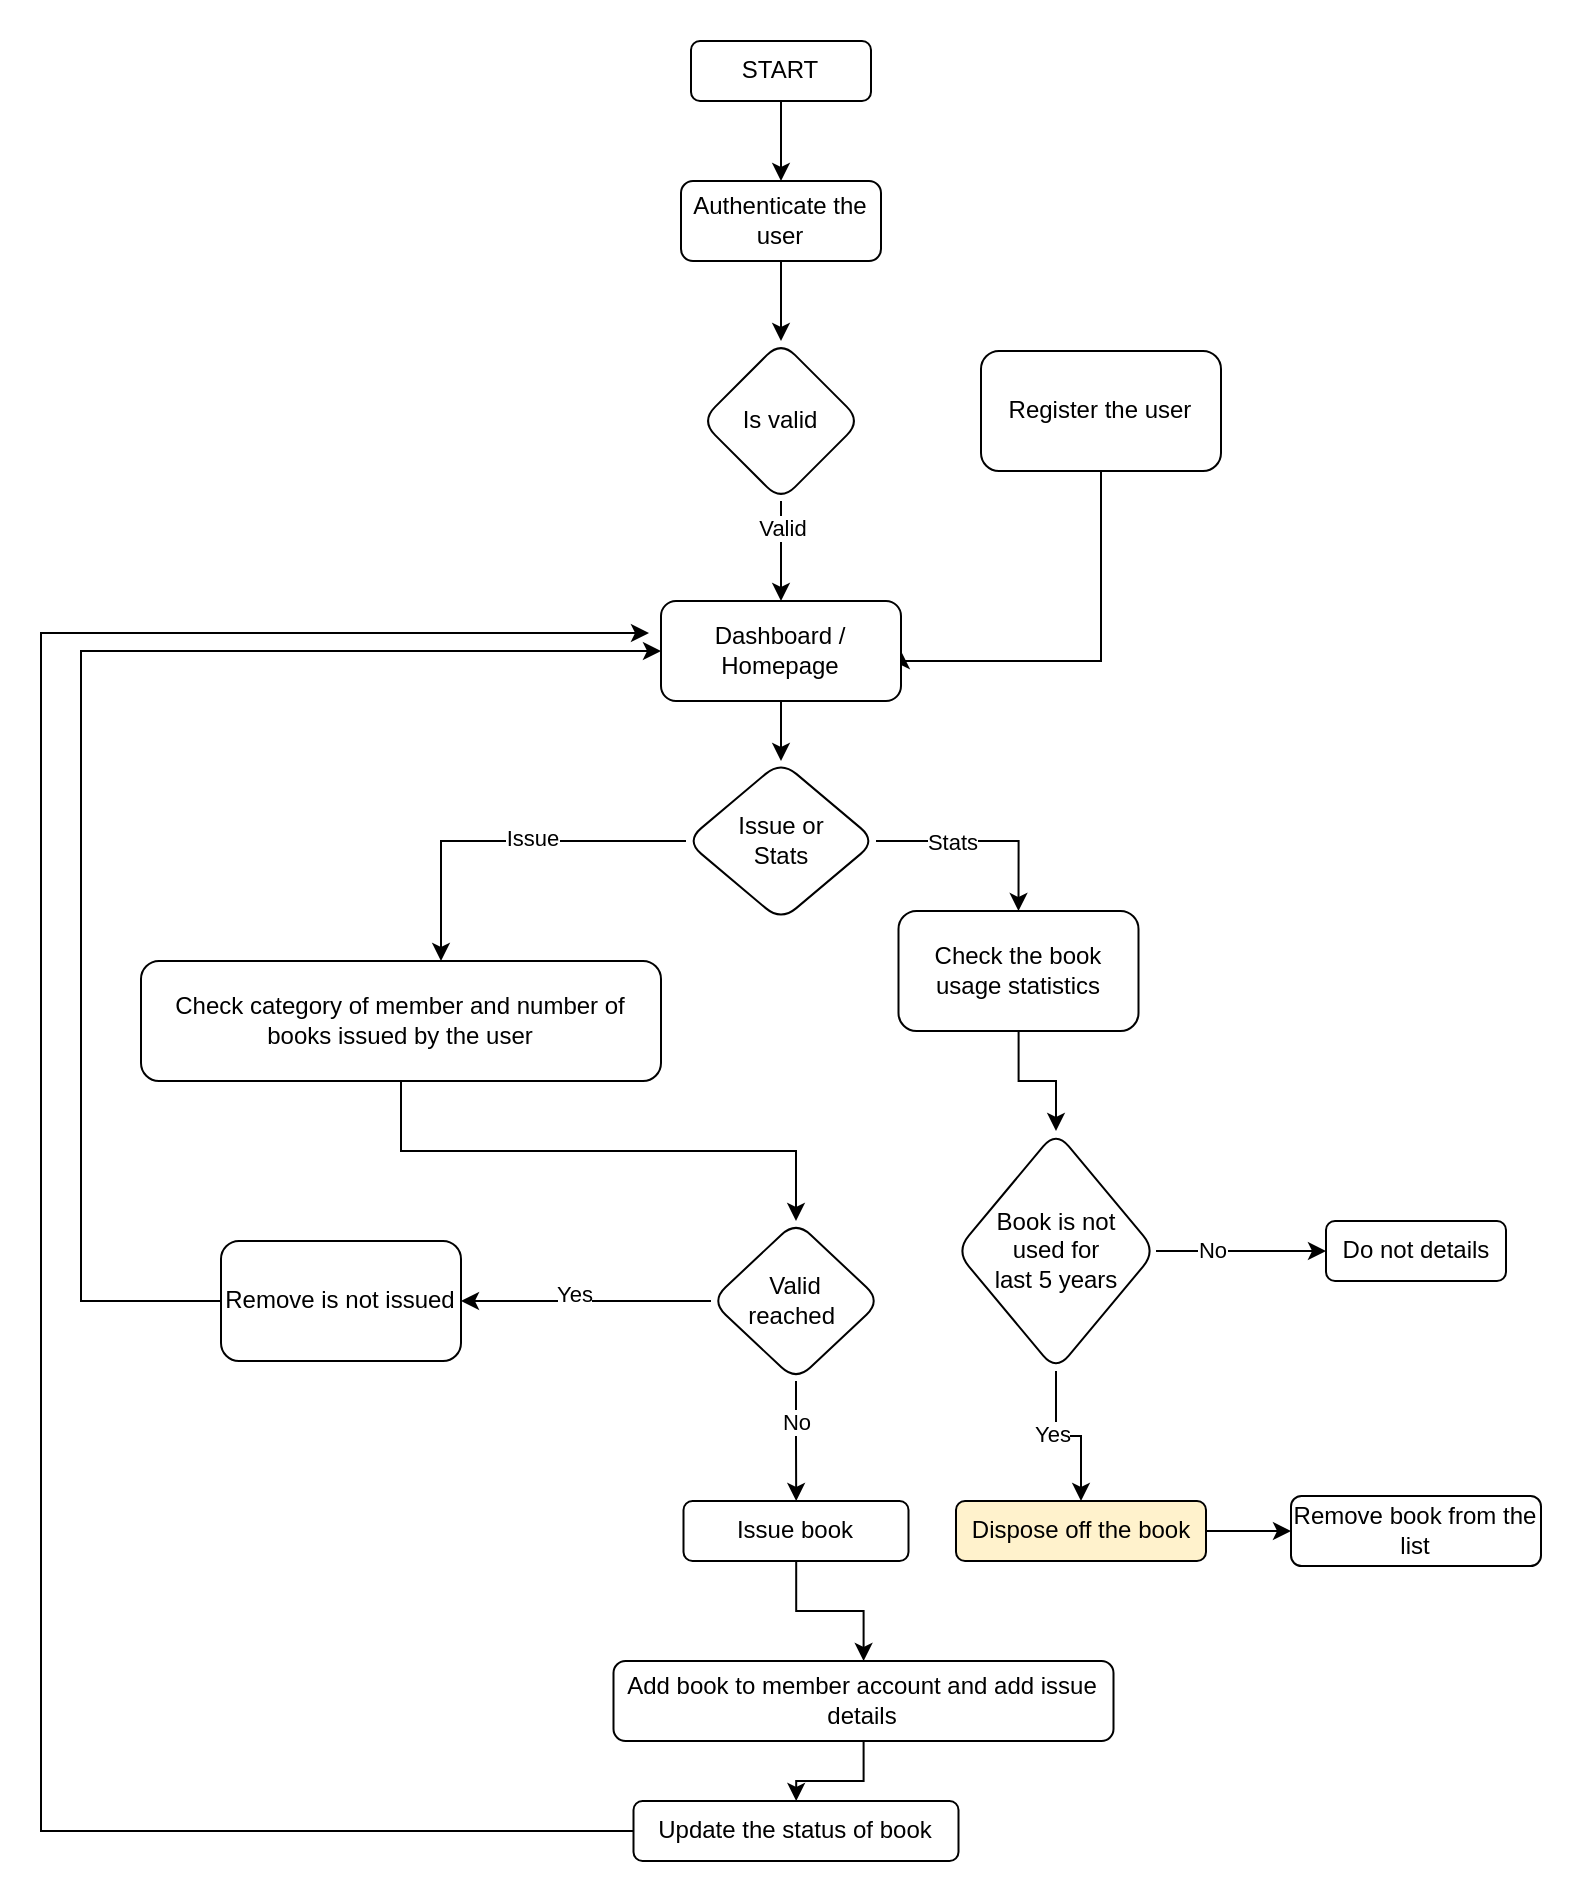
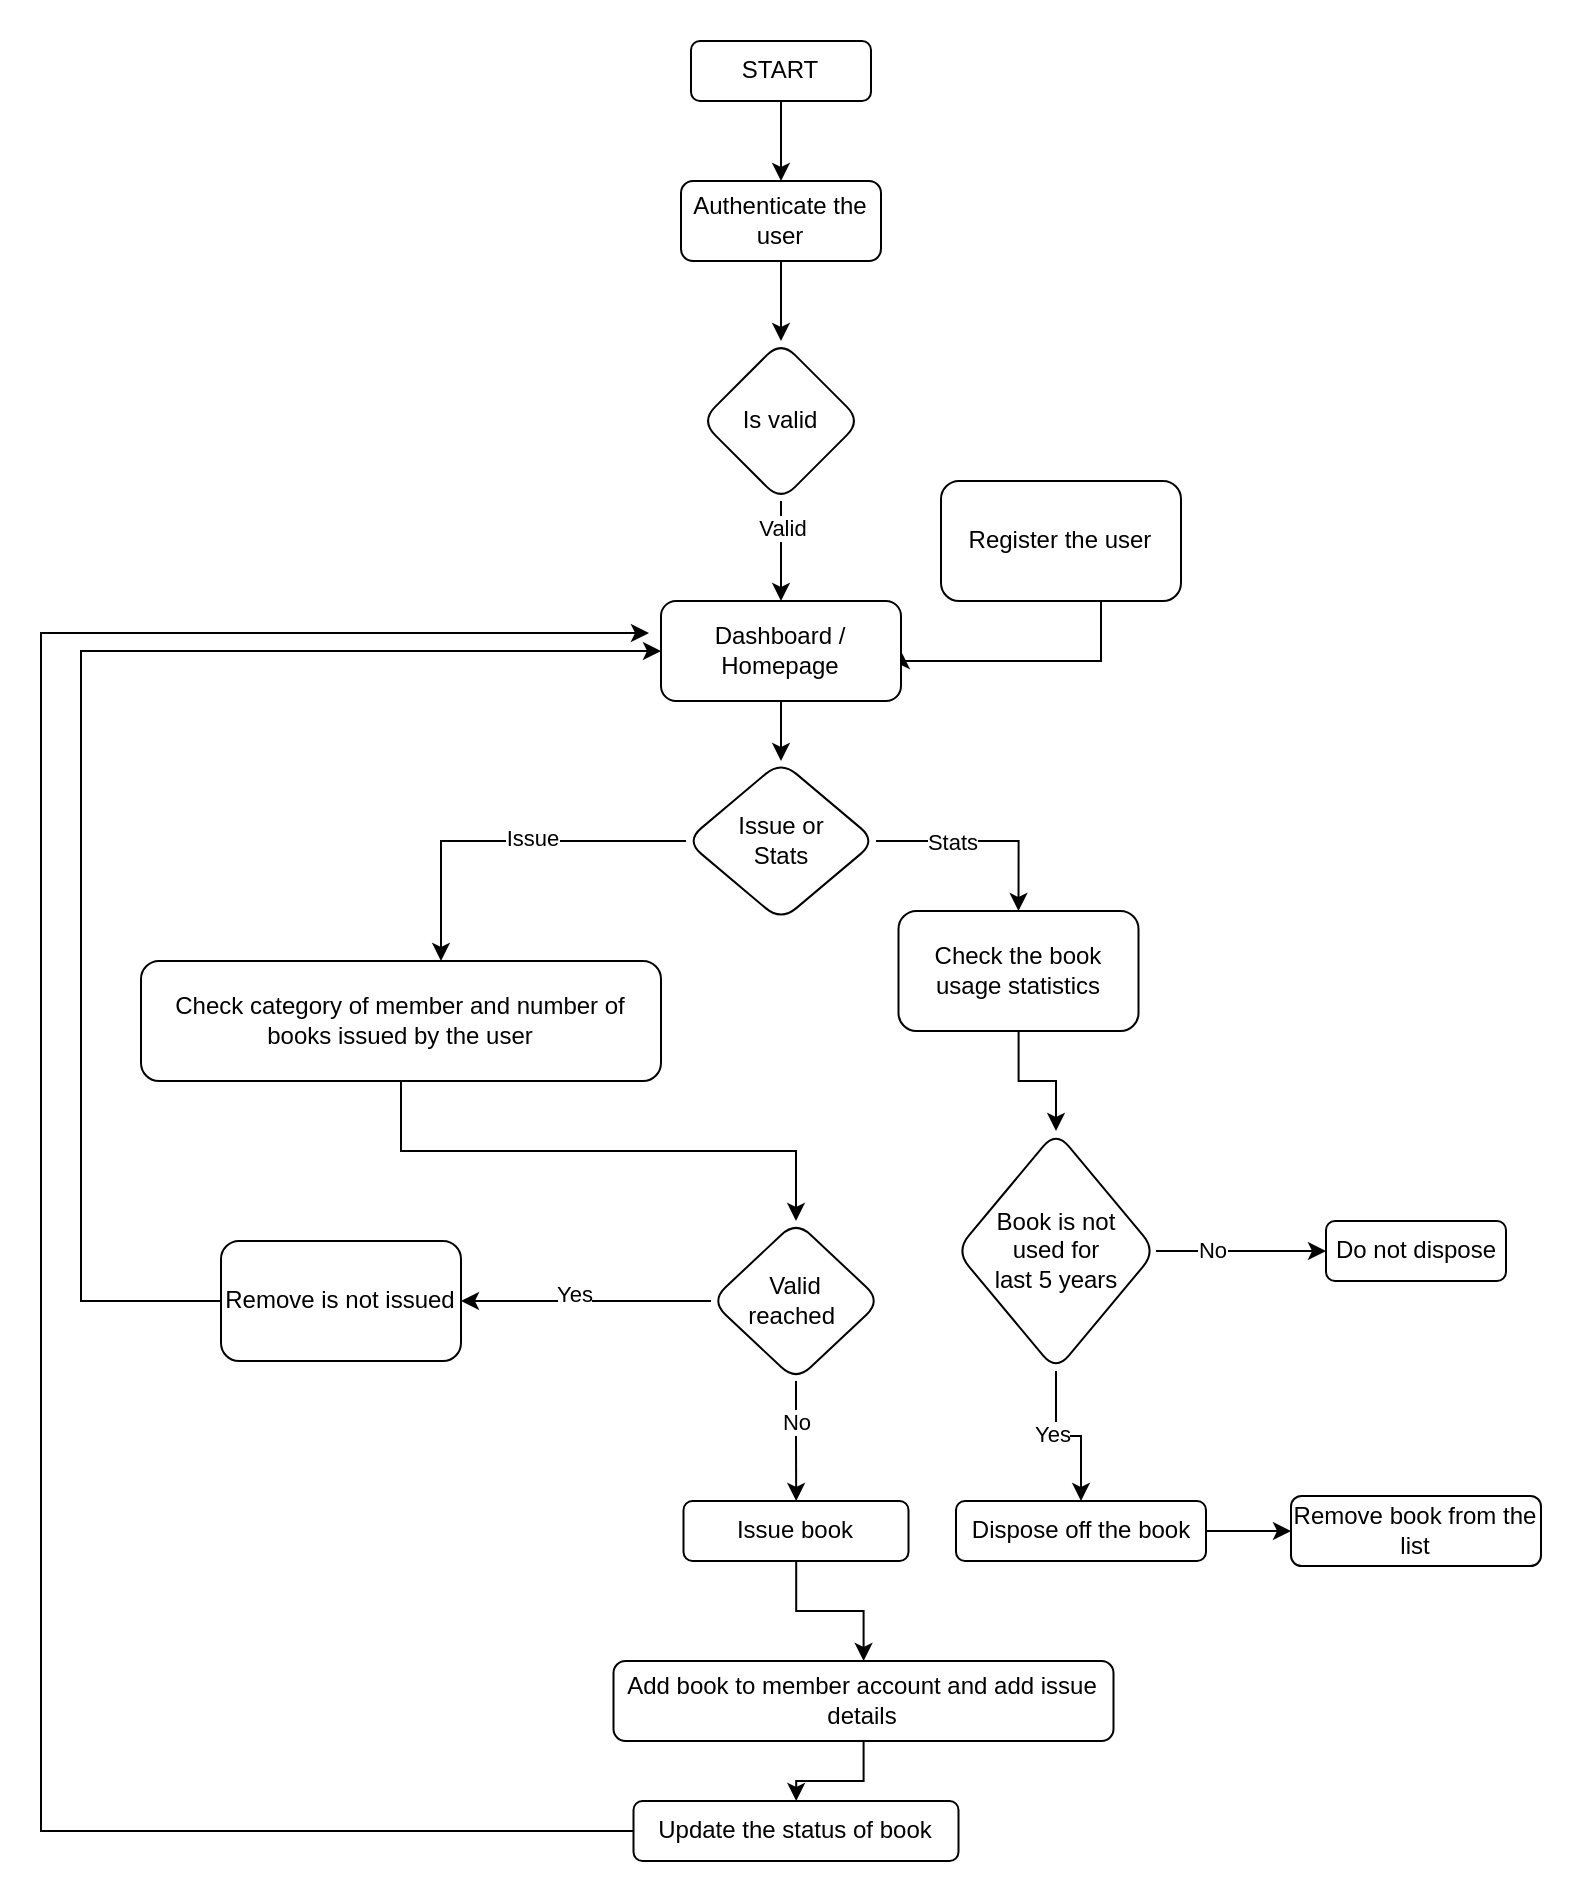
(1101, 411) -> (1061, 541)
(1417, 1251) -> (1417, 1251)
(1081, 1531) -> (1081, 1531)
